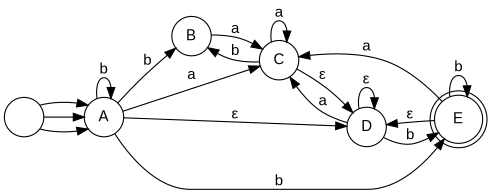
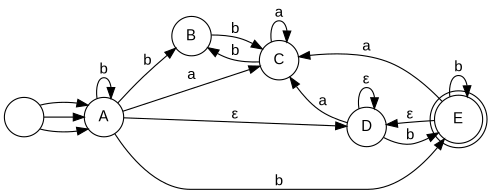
(235, 29) -> (235, 29)
(322, 85) -> none
